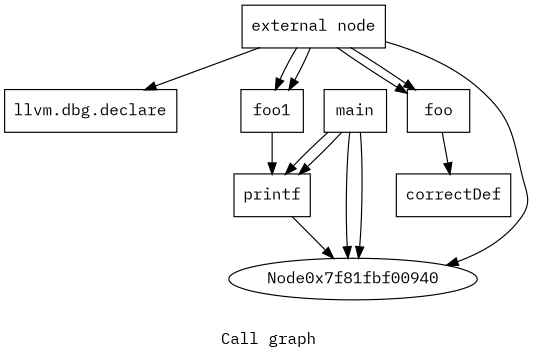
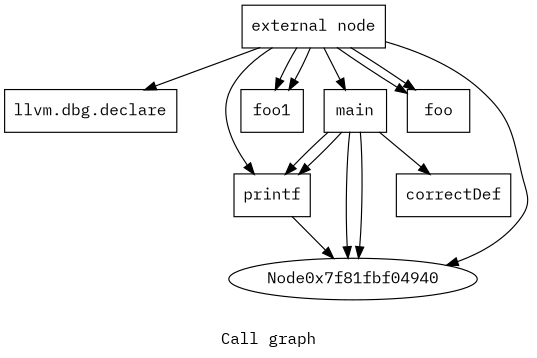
none -> (332, 64)
(272, 147) -> (227, 99)
(445, 147) -> (400, 149)
(353, 279) -> (353, 279)
